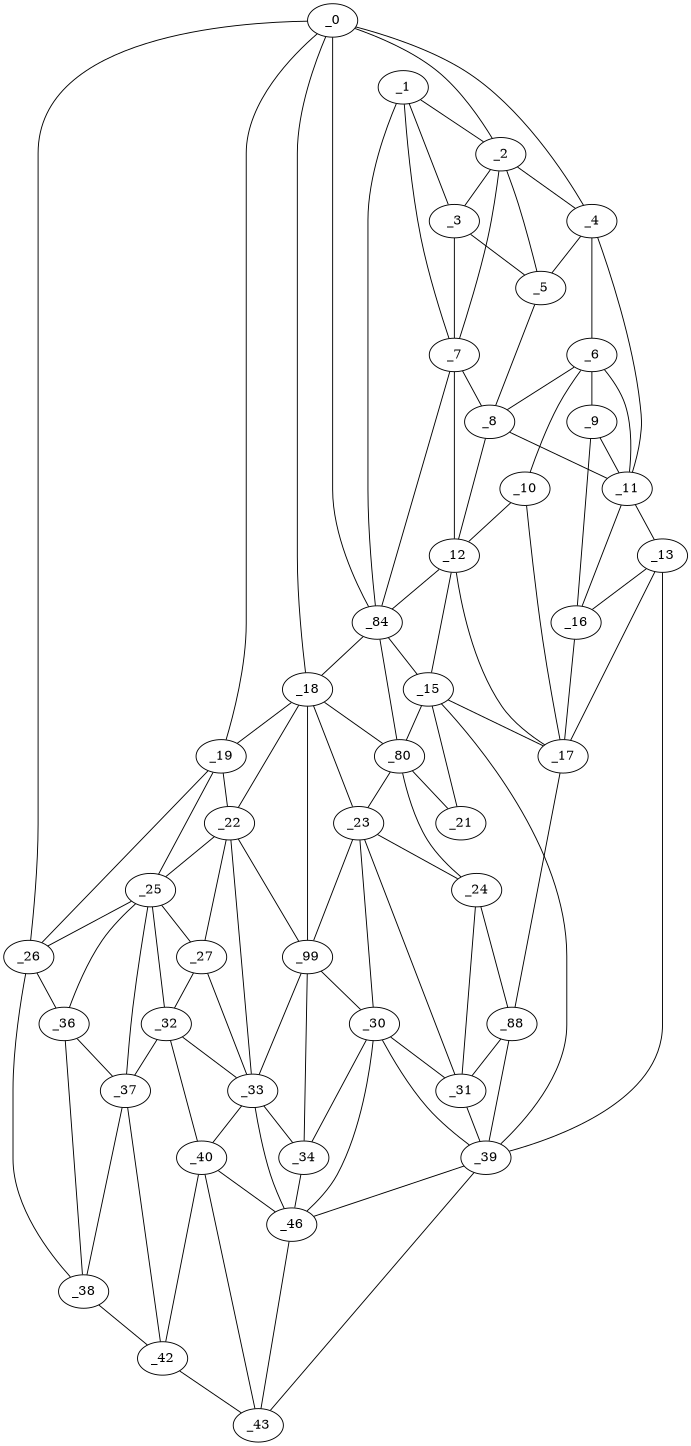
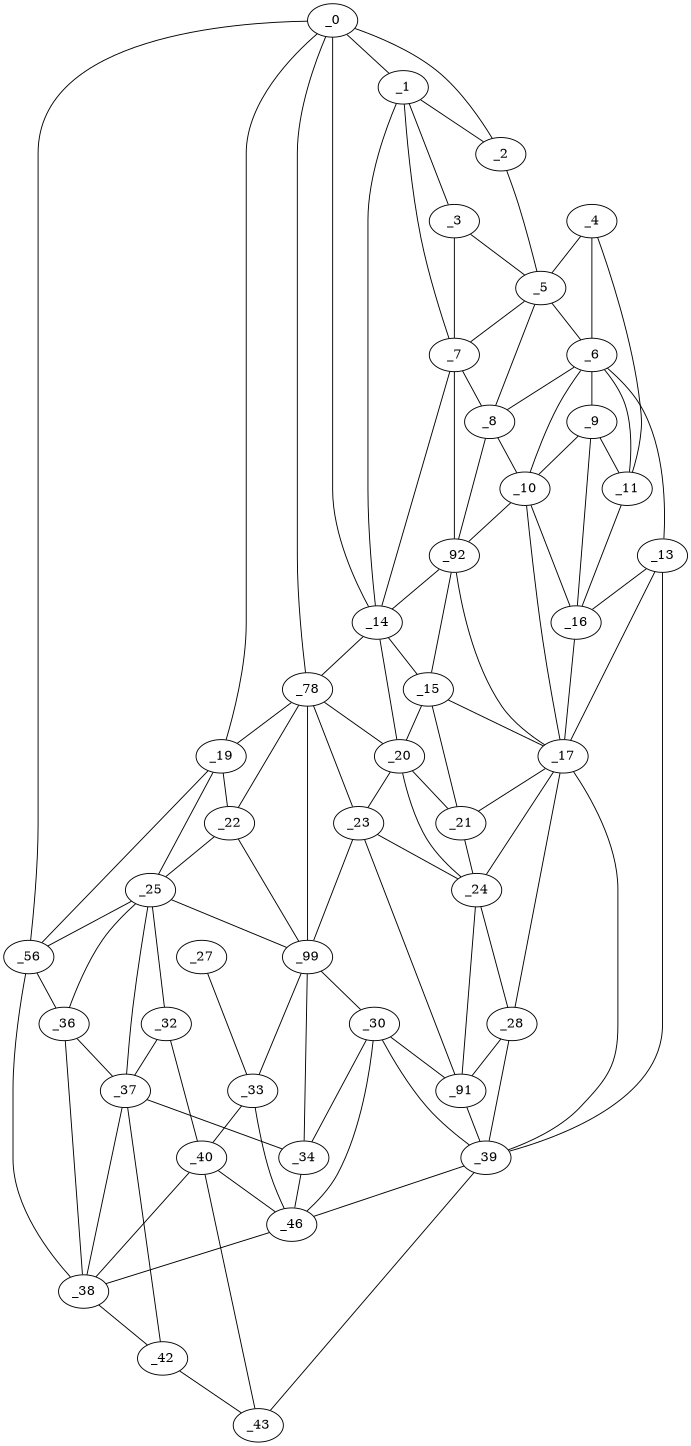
(490, 90) -> (368, 54)
(478, 188) -> none
(546, 188) -> none
(484, 256) -> (498, 322)
none -> (566, 321)
(558, 455) -> (507, 455)
none -> (559, 455)
(645, 522) -> (656, 446)
(454, 556) -> (454, 556)
none -> (550, 556)
(377, 623) -> (377, 623)
(308, 689) -> (308, 689)
(400, 756) -> (400, 756)
none -> (512, 790)
none -> (520, 823)
none -> (469, 857)
(216, 890) -> none
(563, 917) -> (618, 983)
(176, 924) -> (229, 924)
(367, 924) -> none
(29, 957) -> (29, 957)
(241, 957) -> none
(184, 991) -> none
(512, 1024) -> (512, 1024)
(210, 1057) -> none
(461, 1091) -> (461, 1091)
(278, 1124) -> (215, 1124)
(182, 1258) -> (138, 1230)
(275, 1325) -> (188, 1258)
